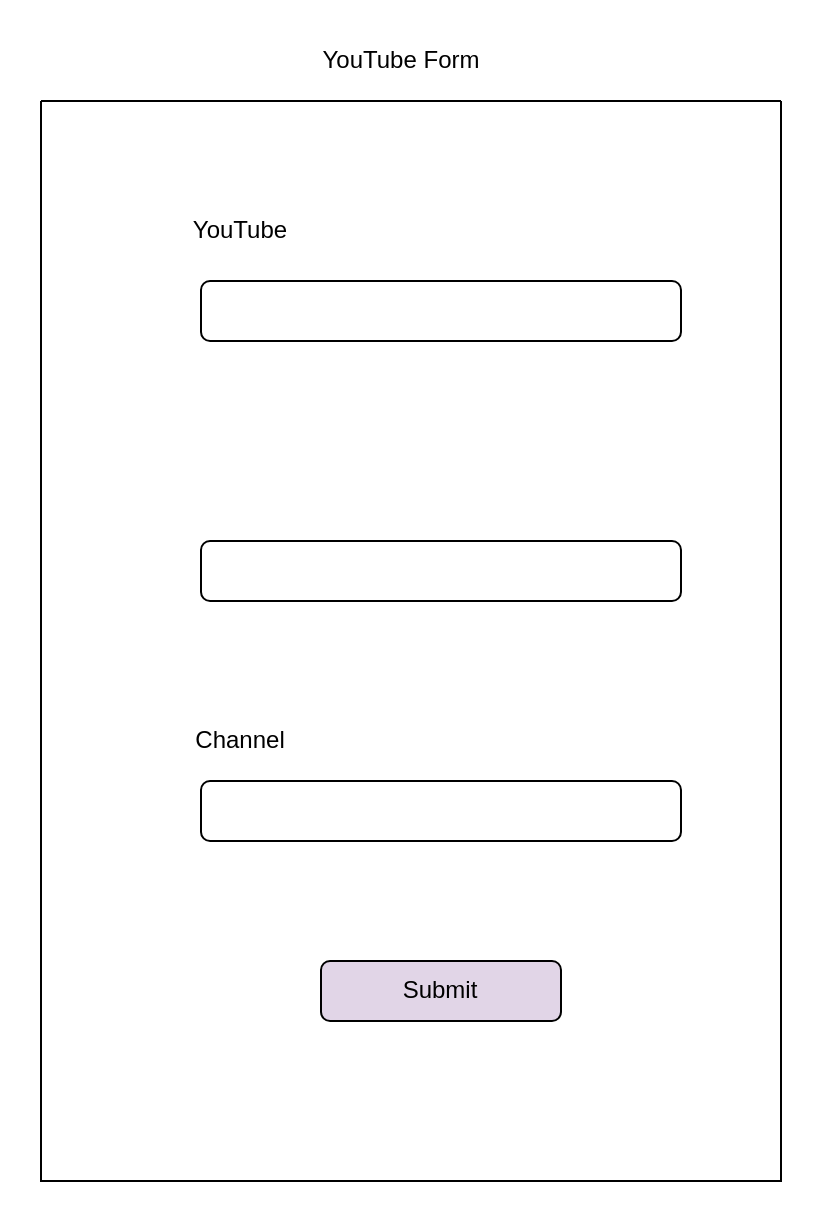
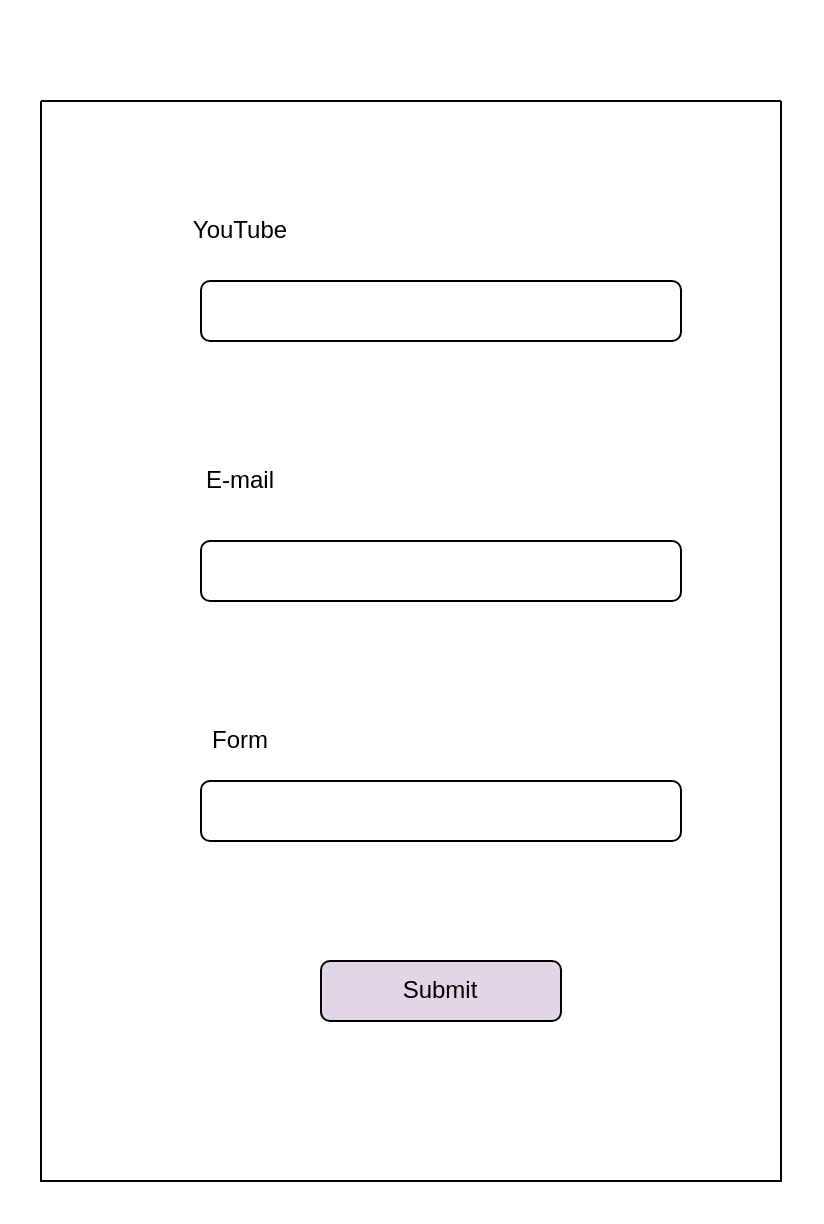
(401, 61) -> none
none -> (241, 481)
(241, 741) -> (241, 741)
